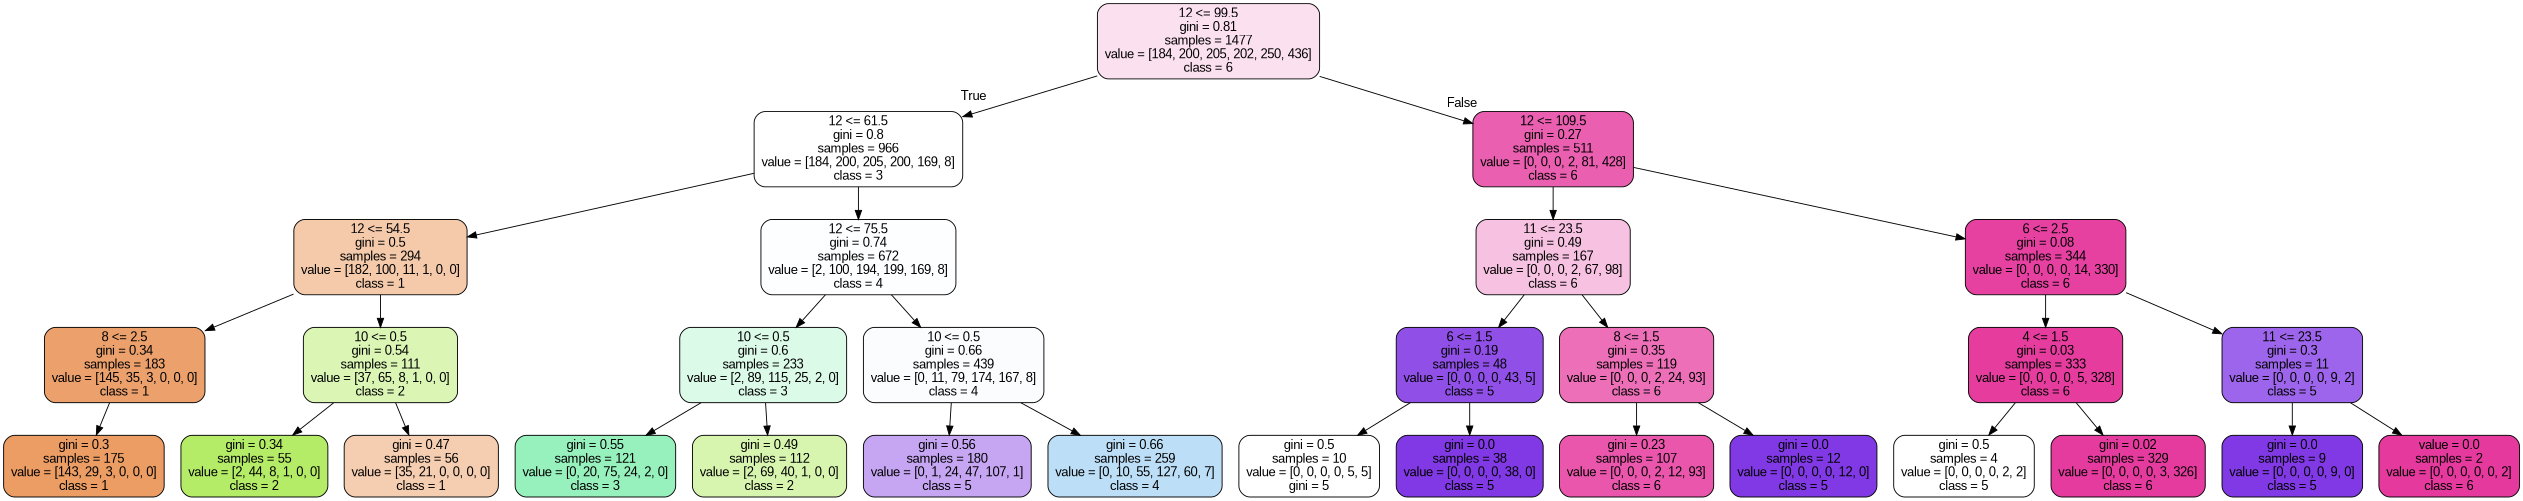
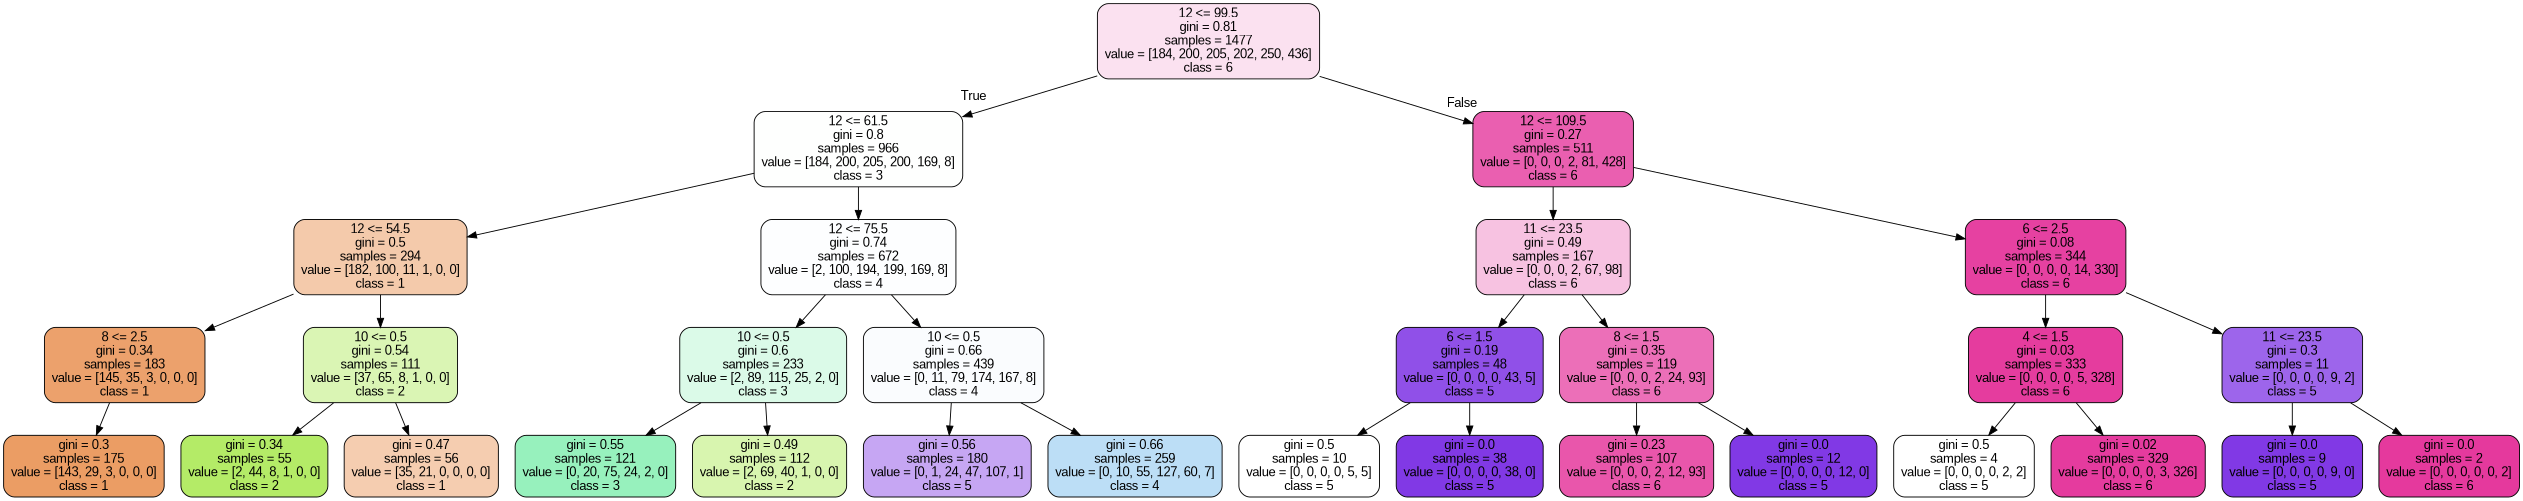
(1309, 466) -> (1309, 466)
(2449, 466) -> (2449, 466)
